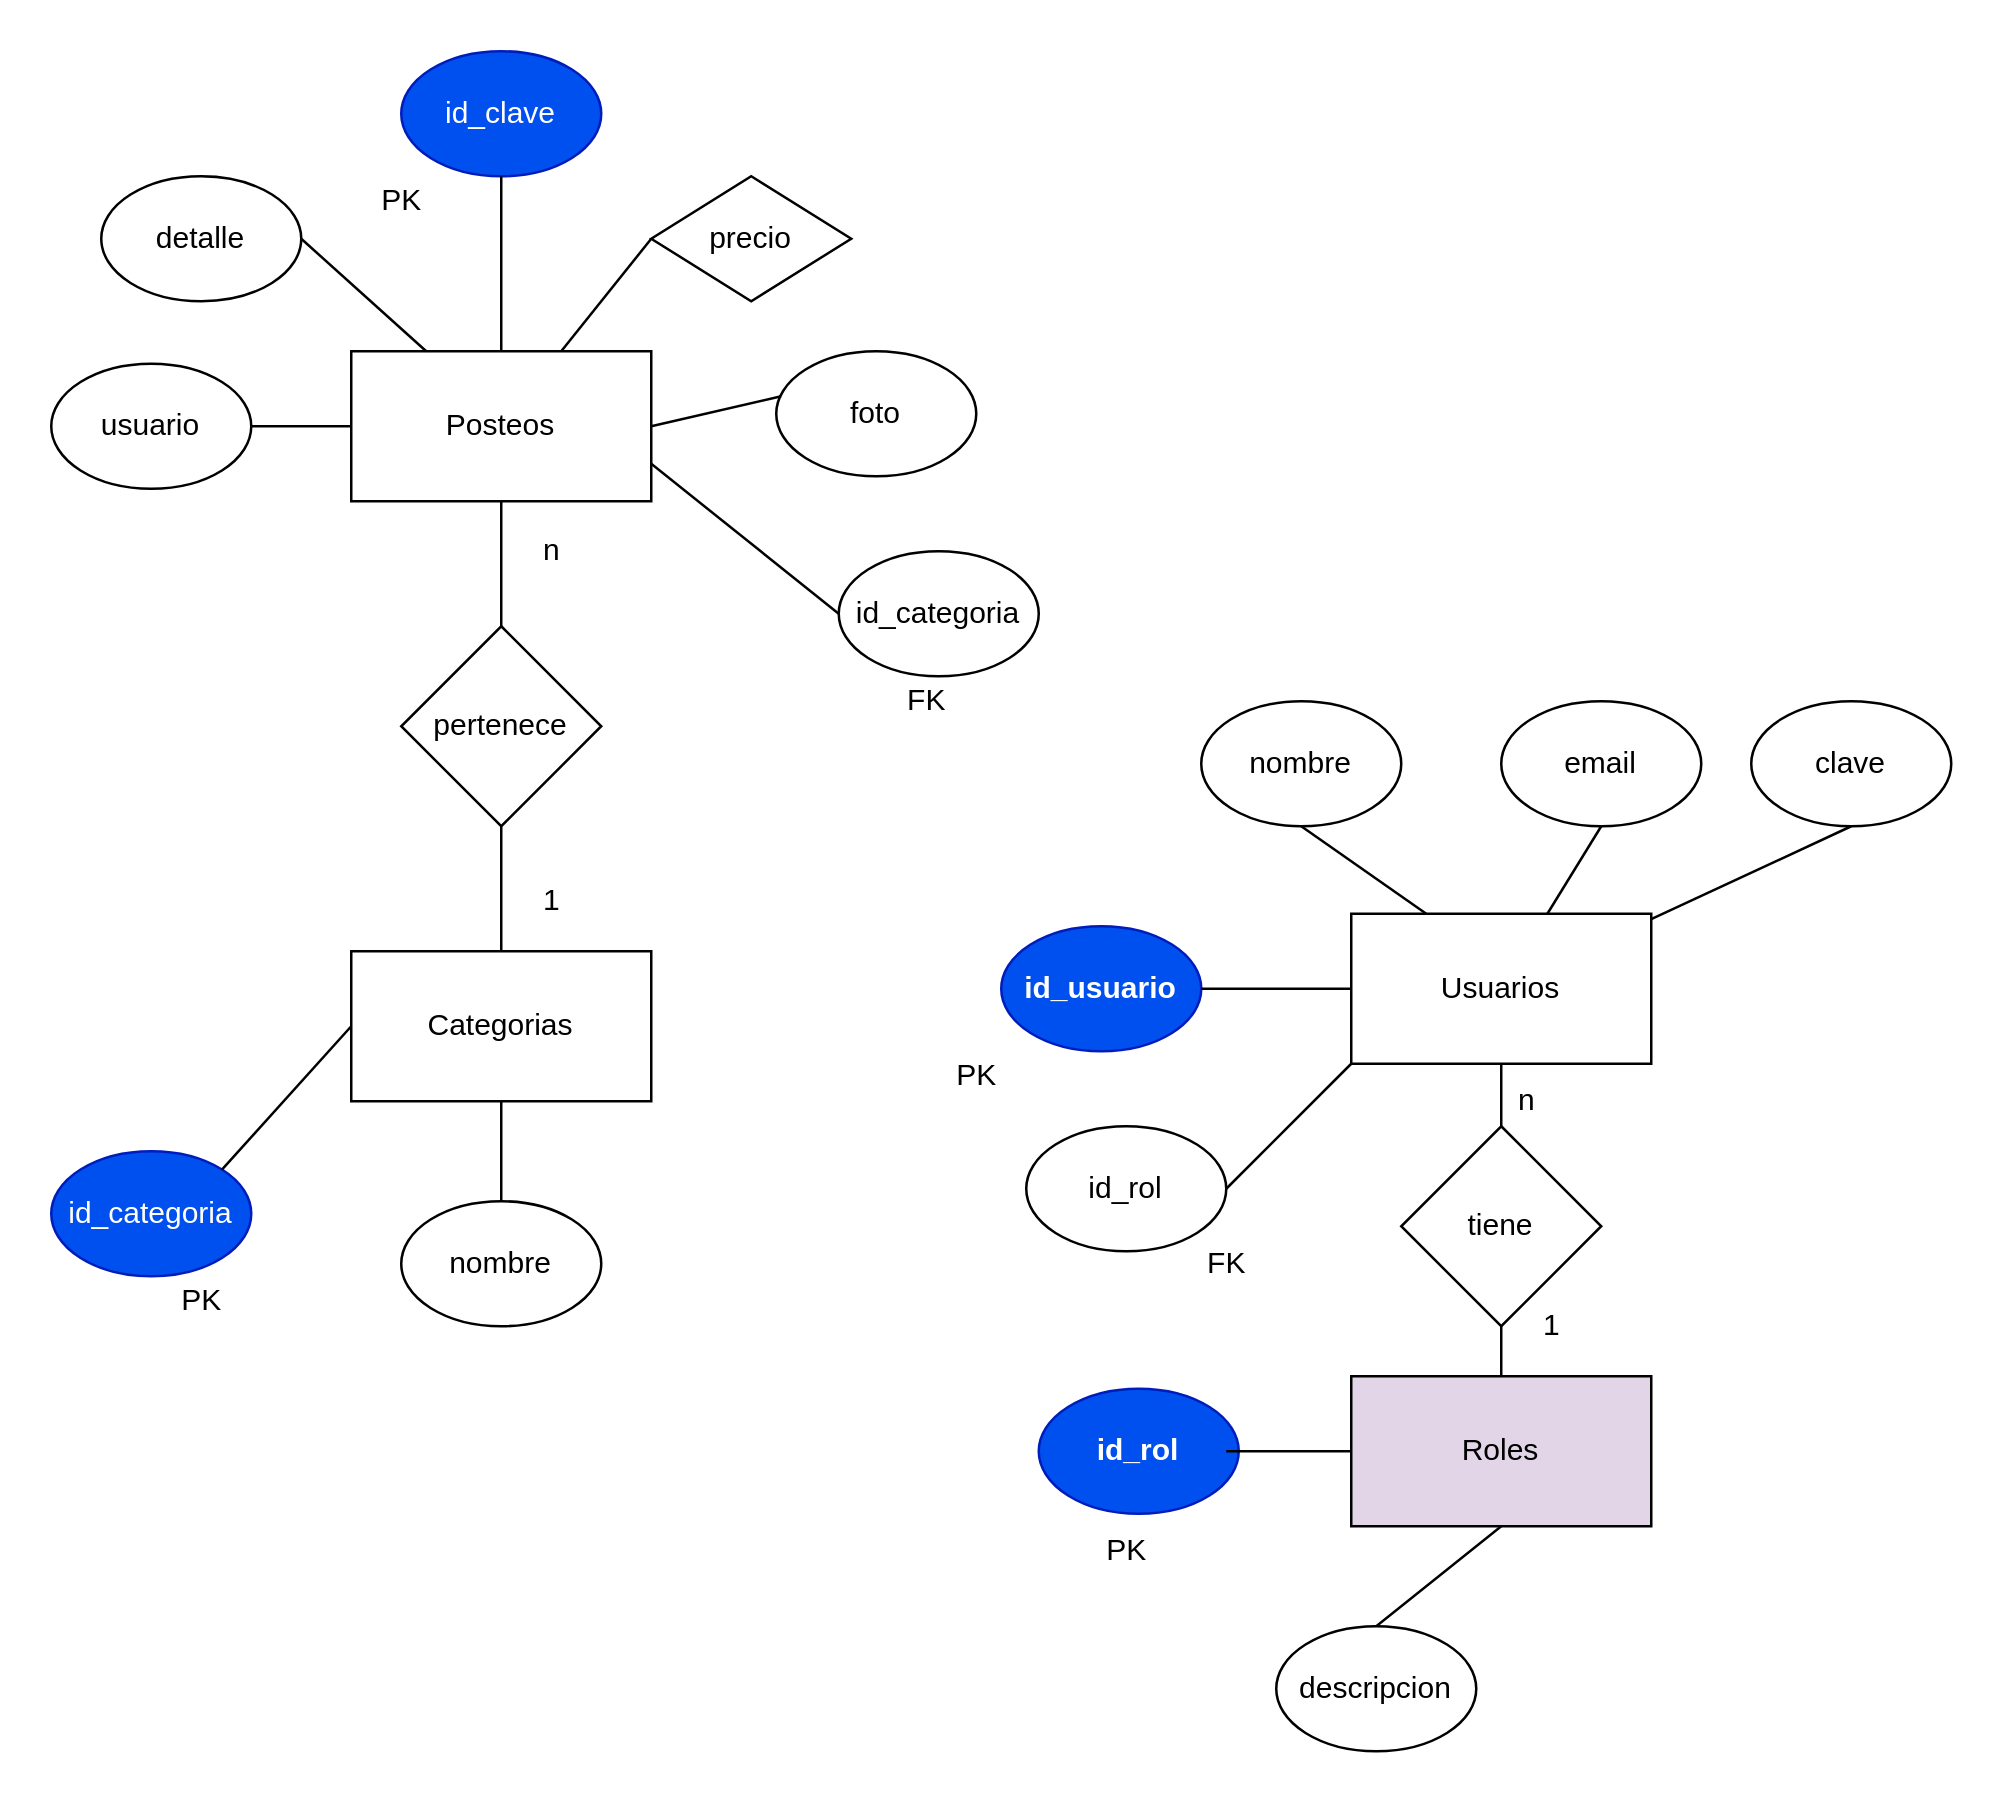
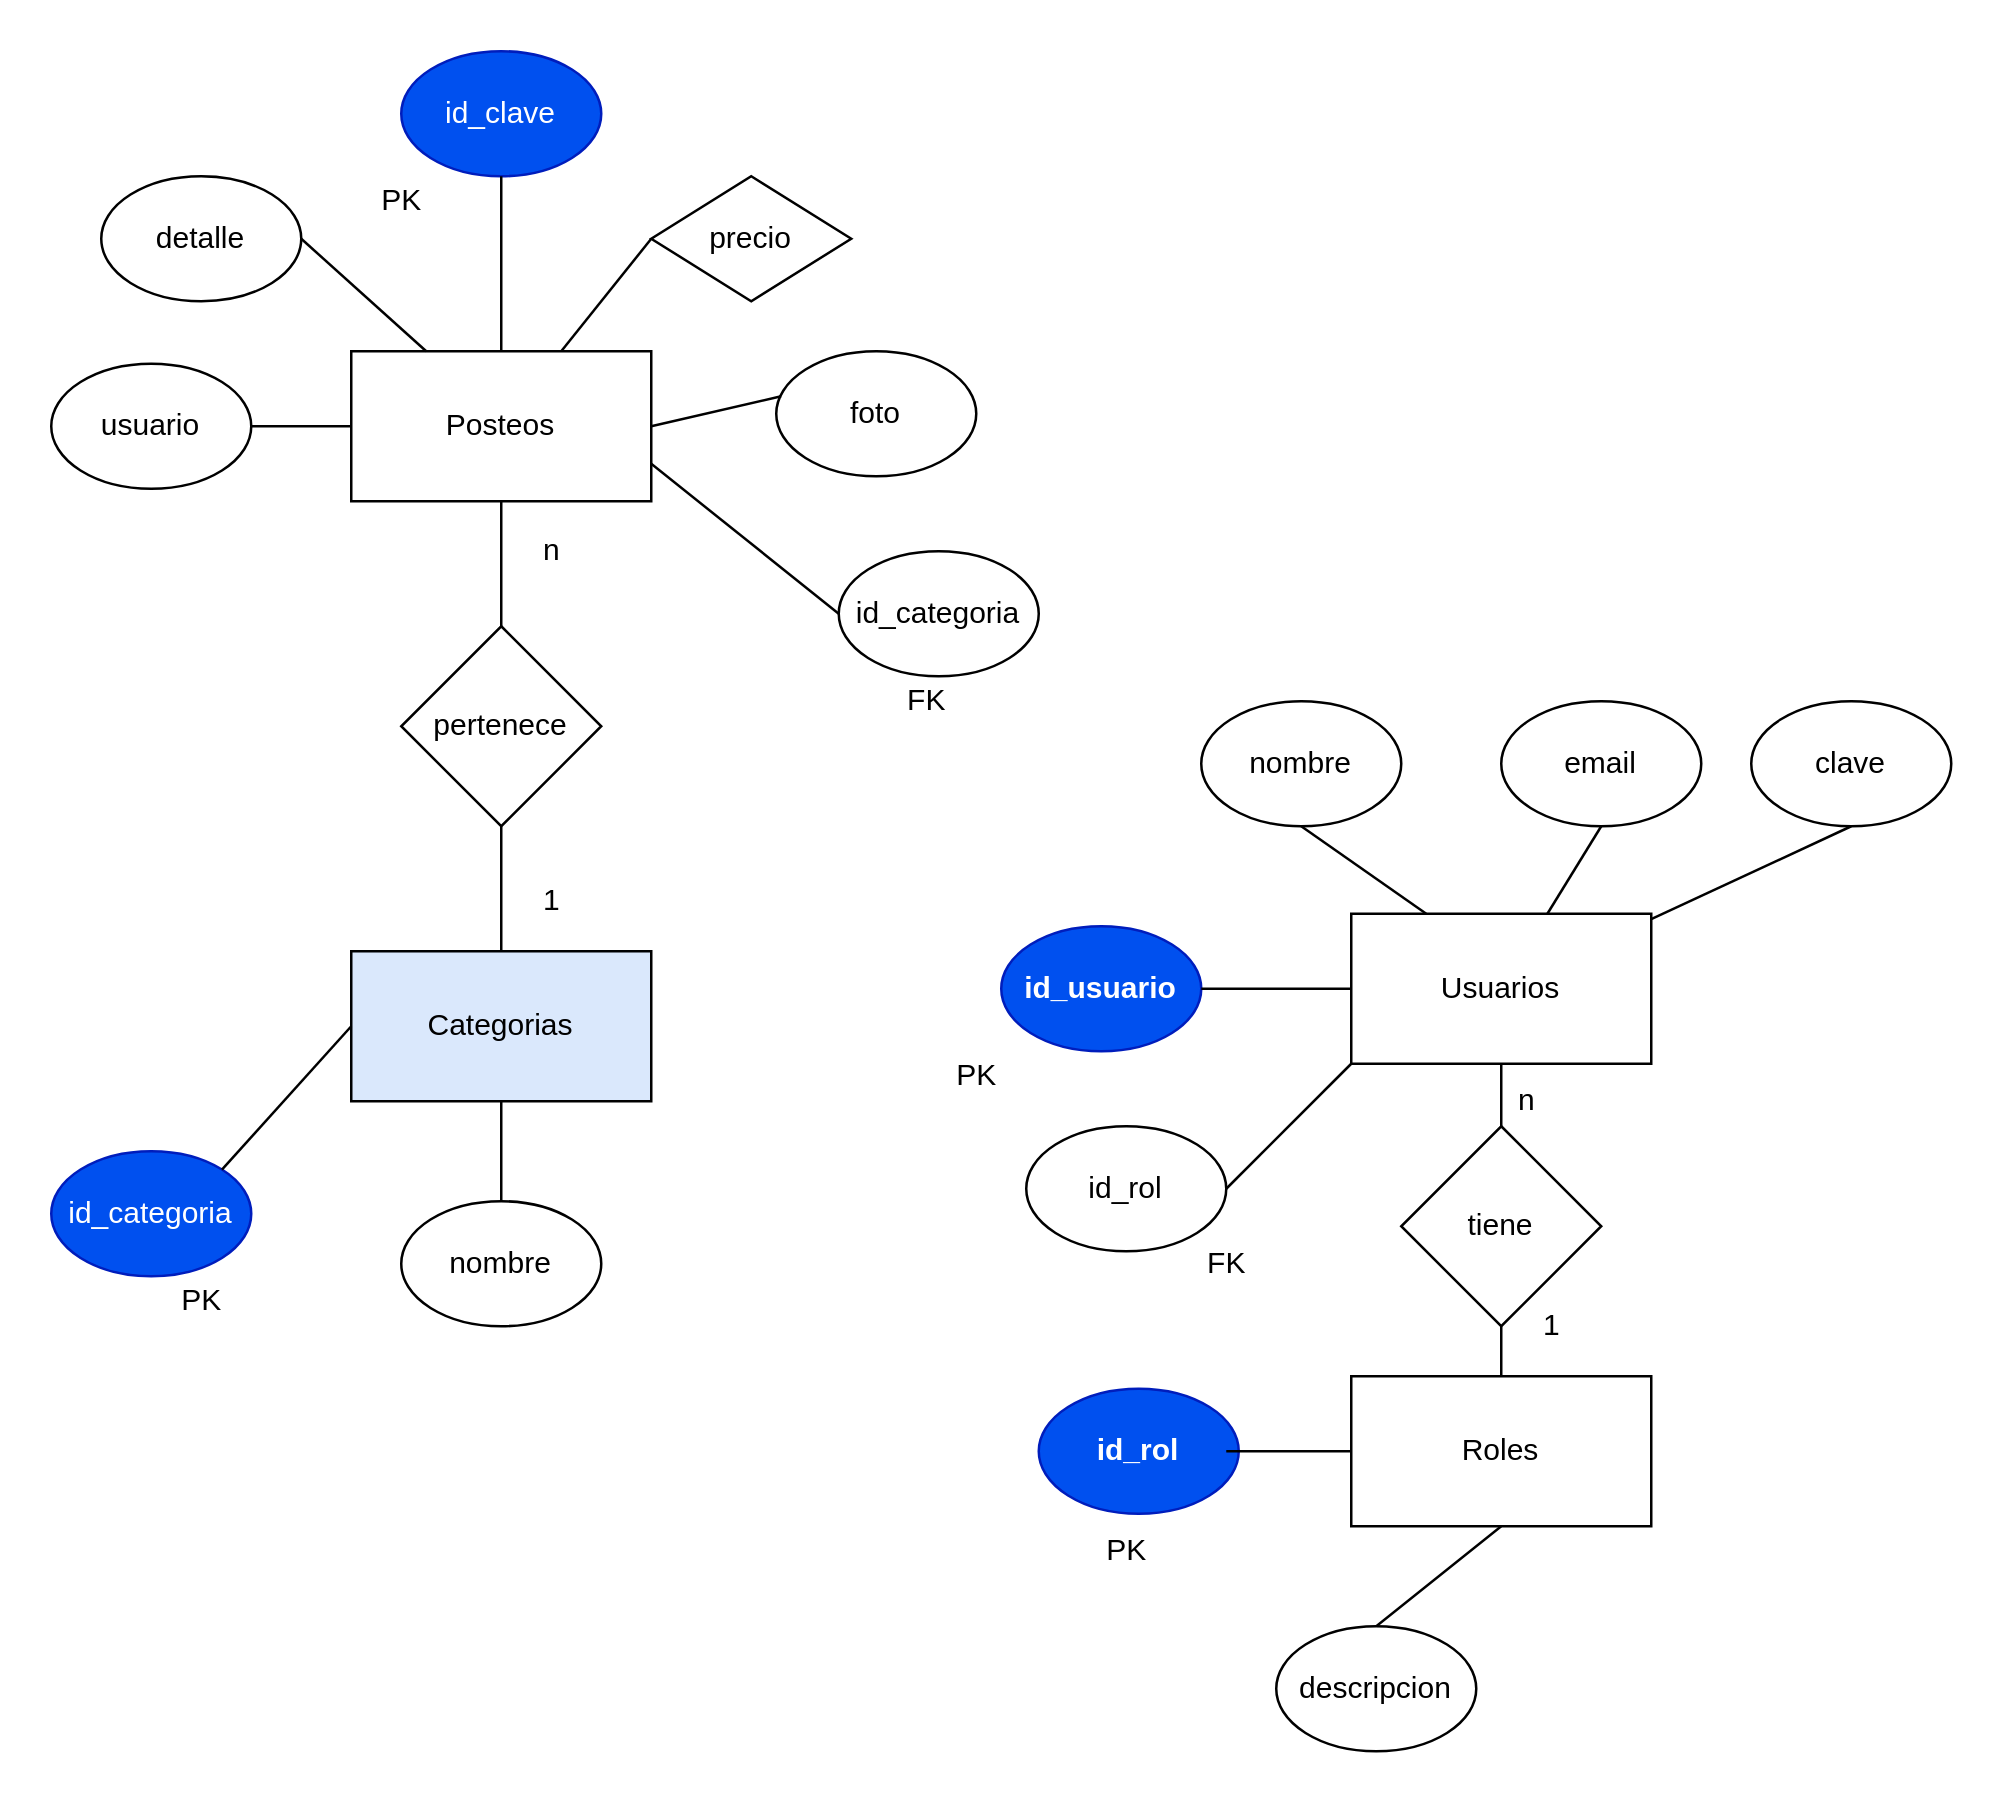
(501, 1026) -> (501, 1026)
(1501, 1451) -> (1501, 1451)
